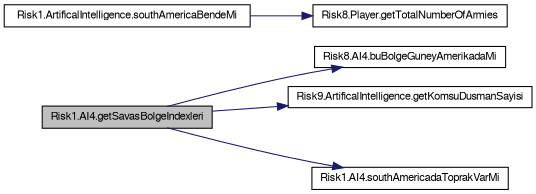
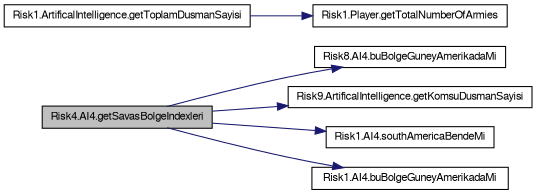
(127, 16) -> (127, 16)
(410, 16) -> (410, 16)
(127, 117) -> (127, 117)
none -> (410, 137)
(410, 178) -> (410, 178)
